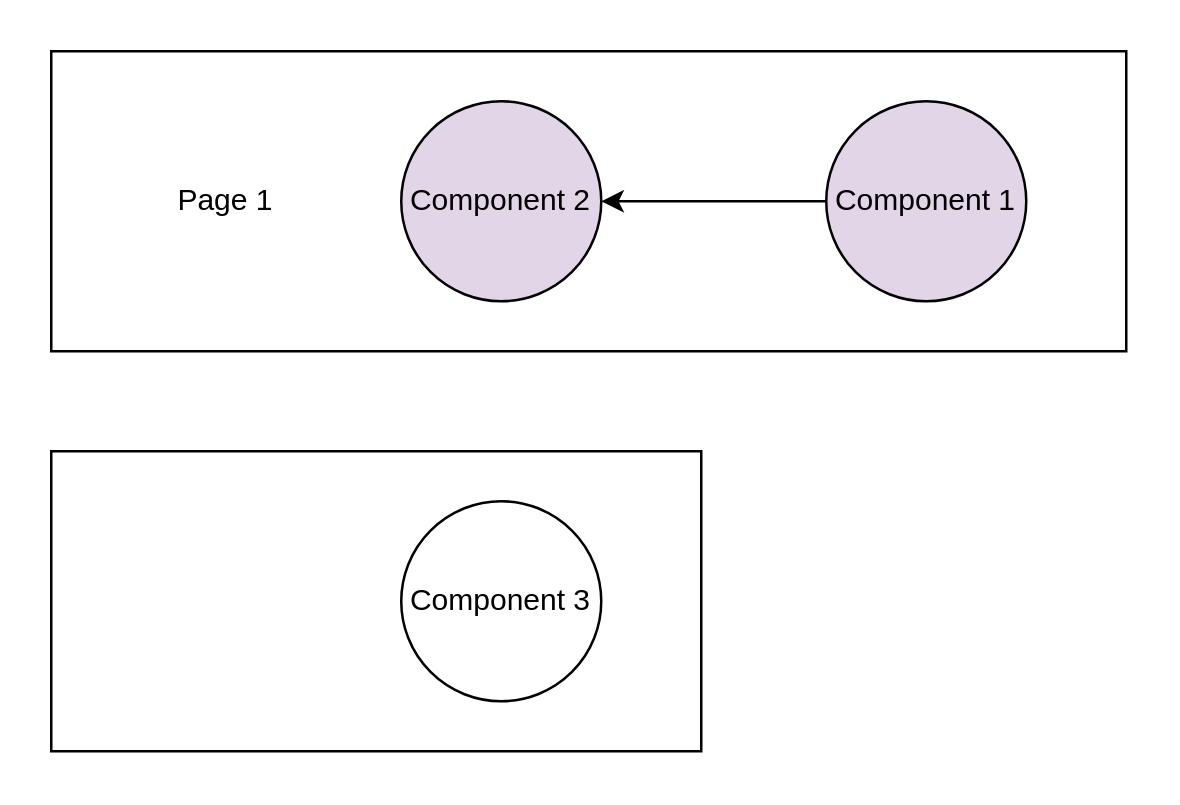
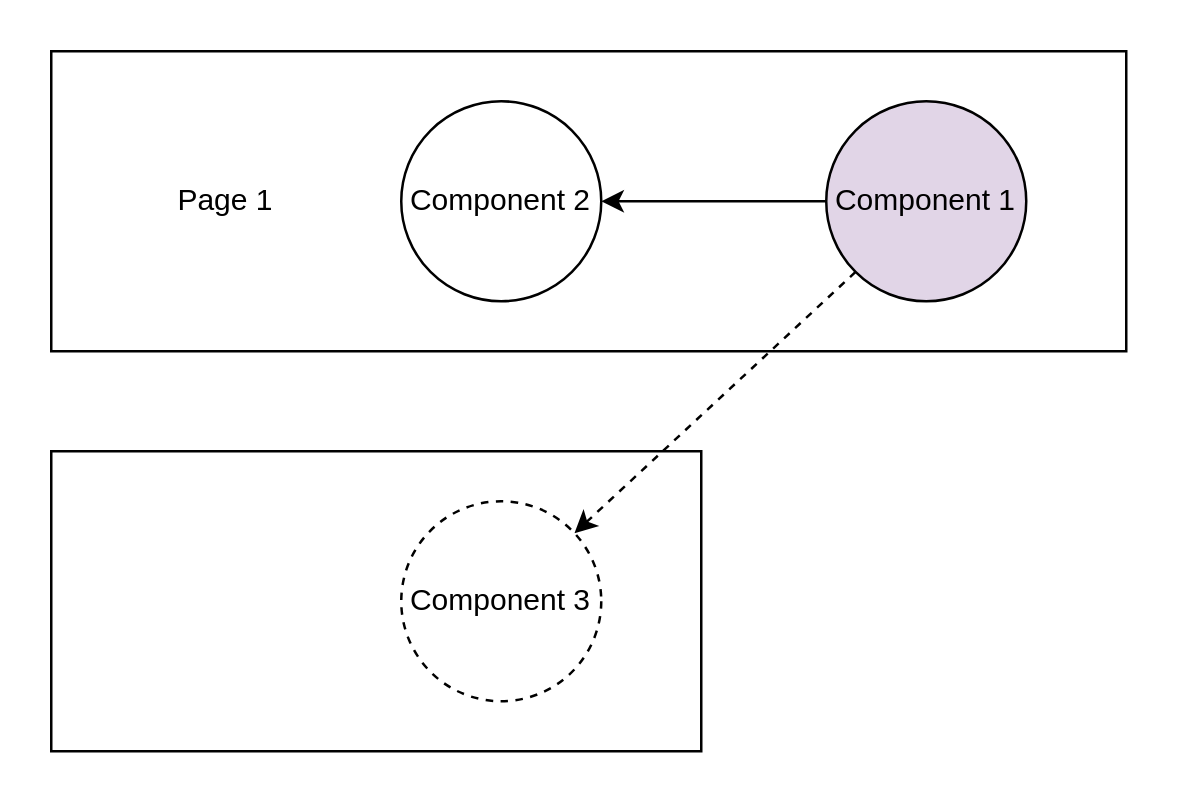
(501, 201) -> (501, 201)
none -> (721, 397)
(501, 601) -> (501, 601)
